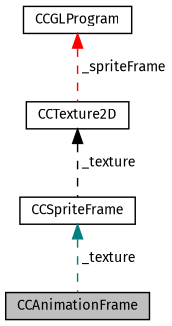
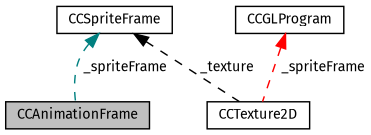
(78, 170) -> (193, 72)
(107, 258) -> (123, 68)
